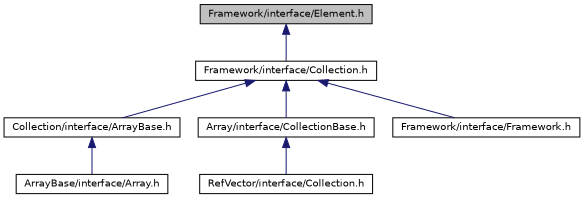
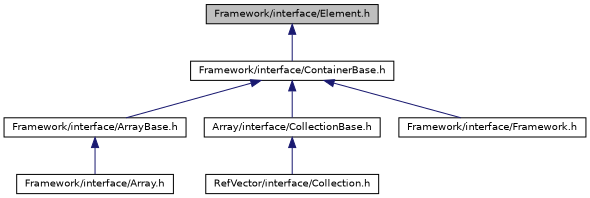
(286, 71) -> (292, 71)
(92, 127) -> (95, 127)
(92, 184) -> (95, 184)
